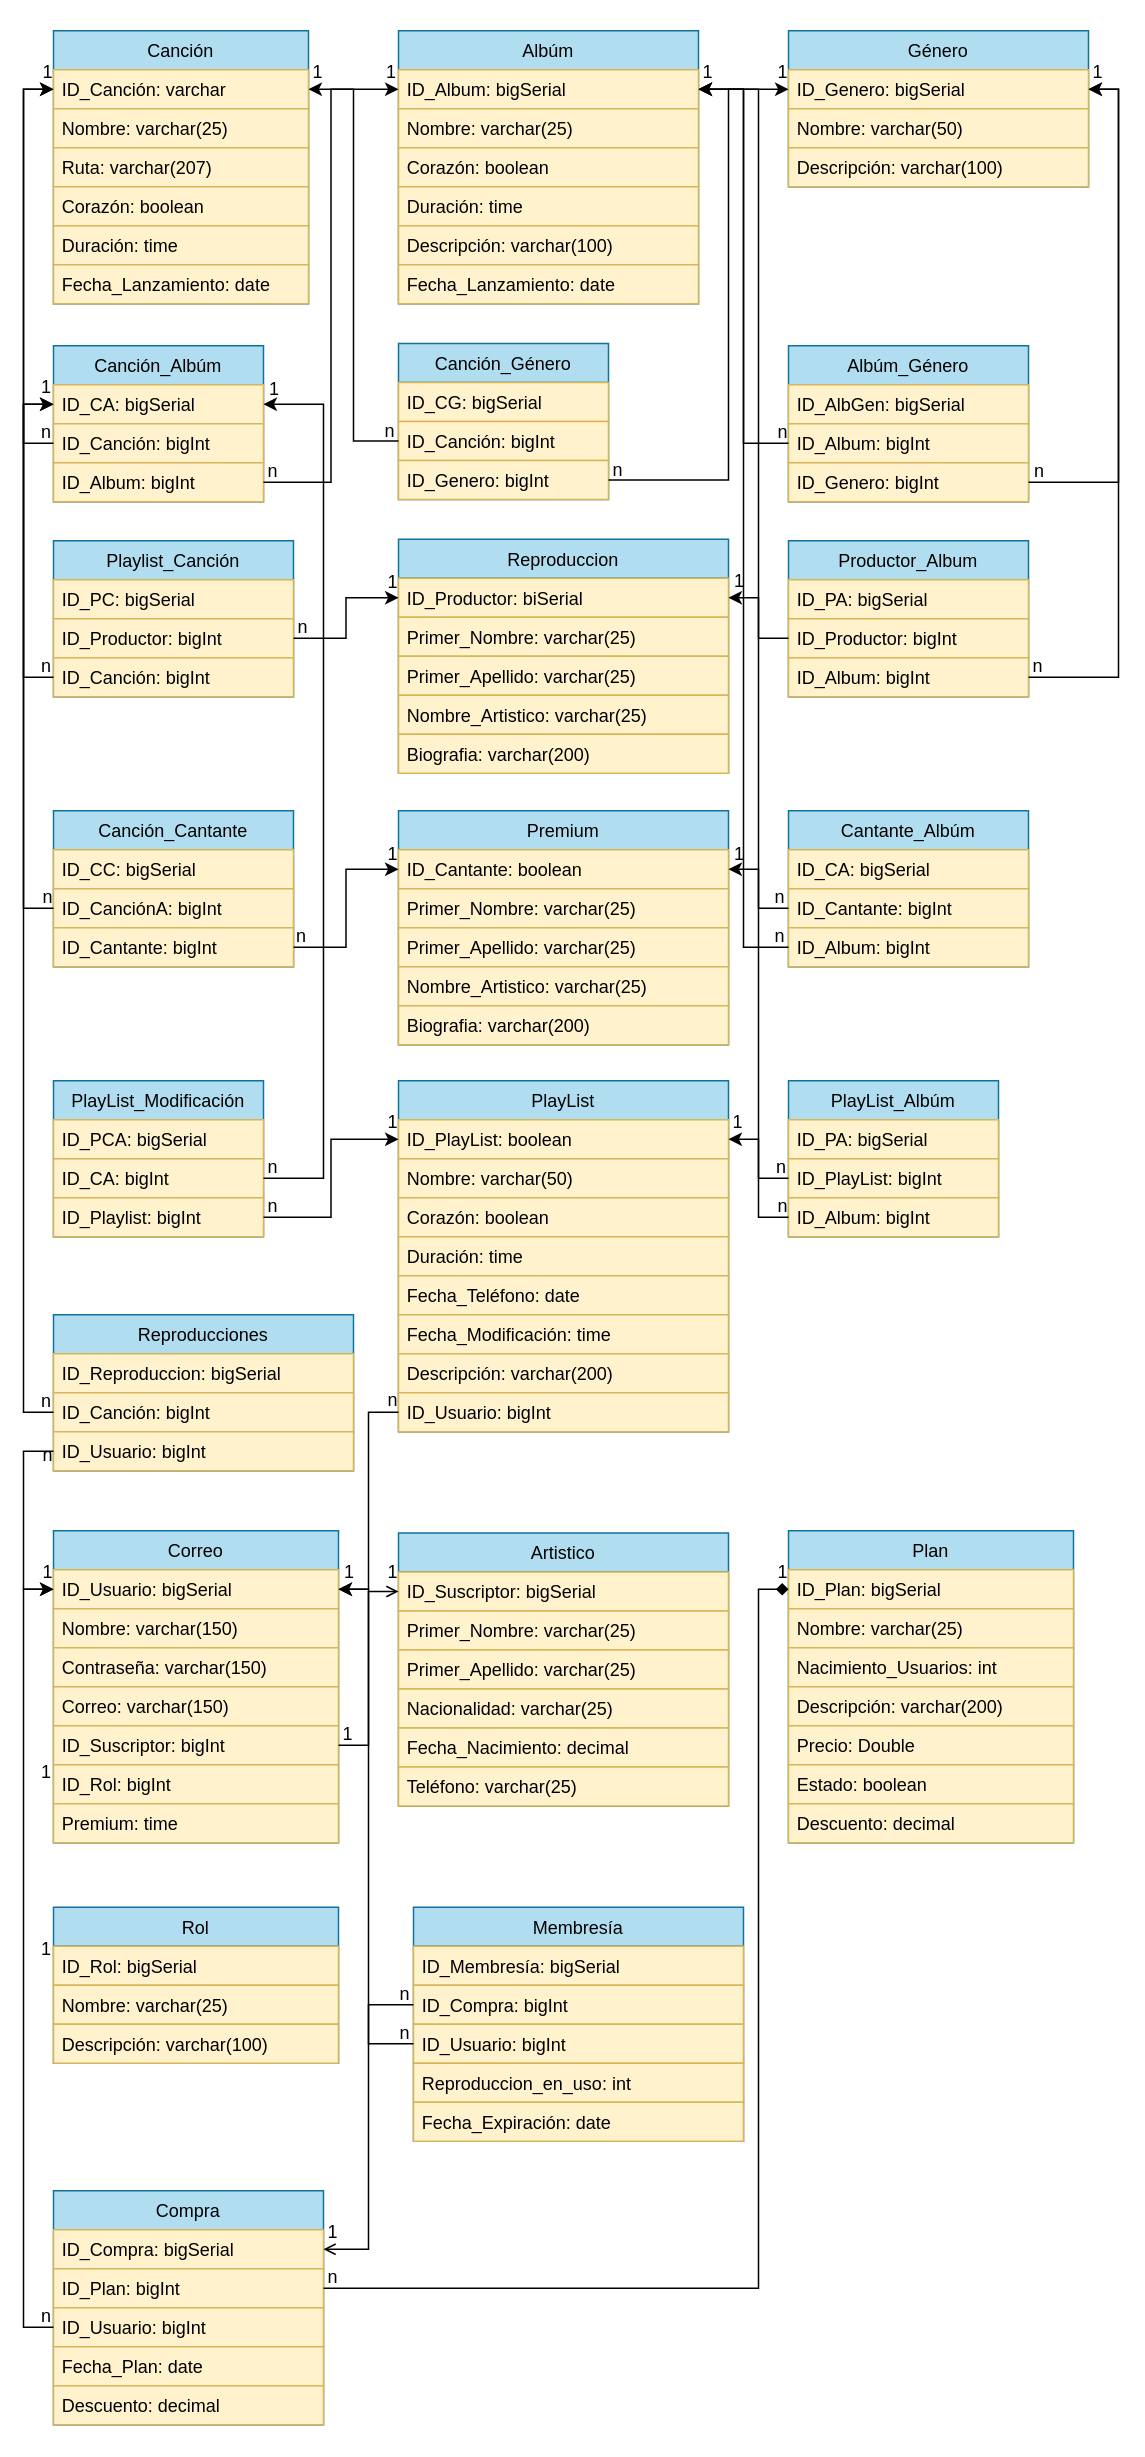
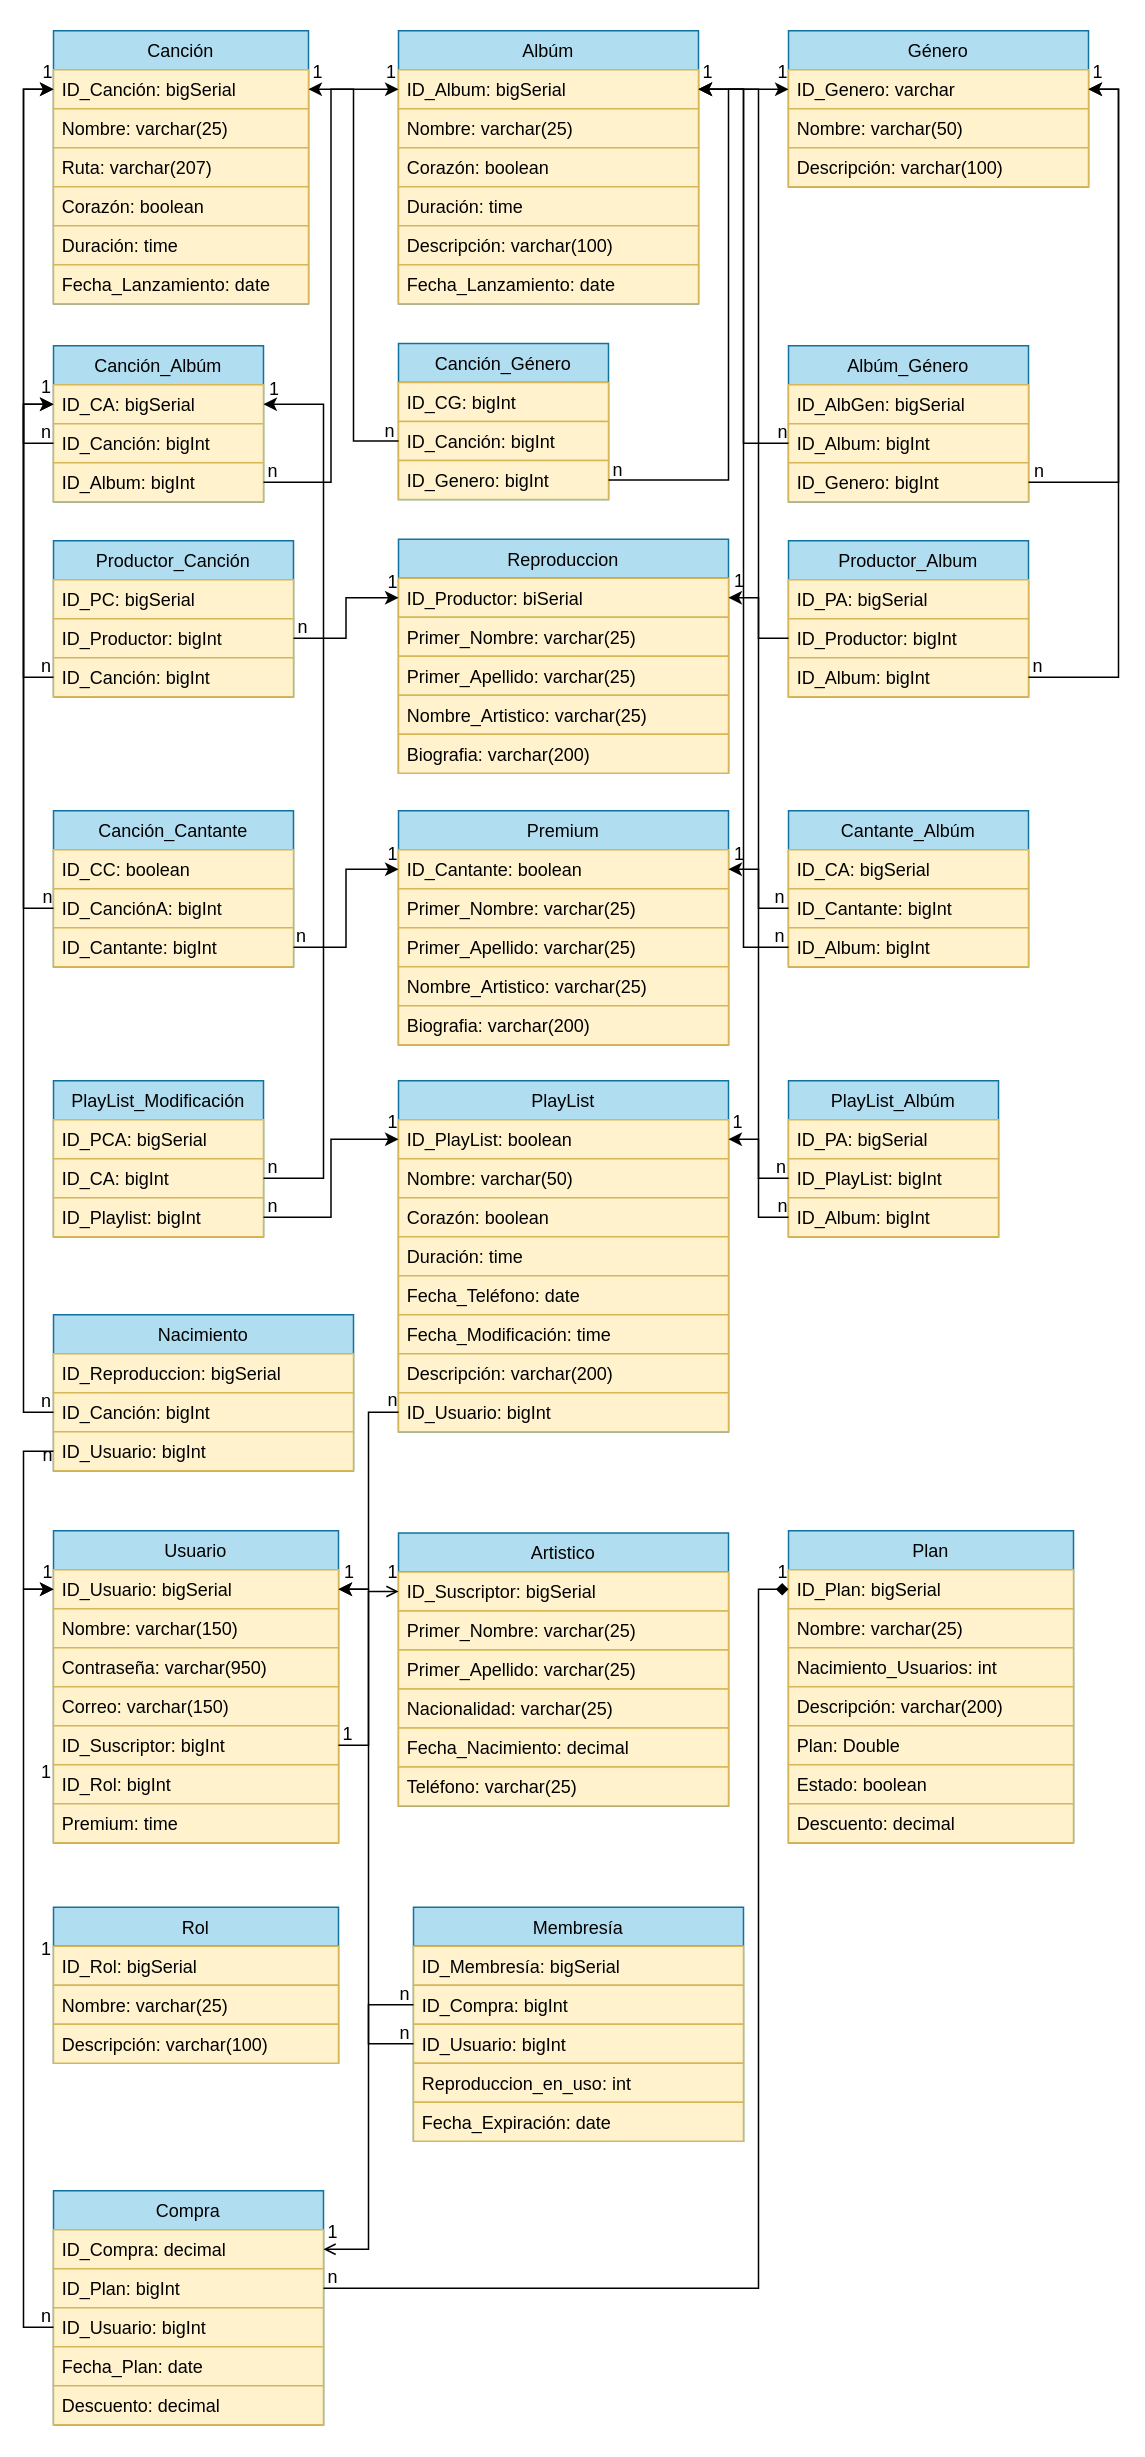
(150, 90) -> (153, 90)
(886, 90) -> (883, 90)
(475, 403) -> (465, 403)
(173, 561) -> (173, 561)
(130, 870) -> (125, 870)
(203, 1335) -> (203, 1335)
(195, 1551) -> (195, 1551)
(178, 1668) -> (178, 1668)
(858, 1746) -> (848, 1746)
(151, 2250) -> (143, 2250)
